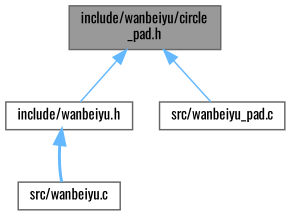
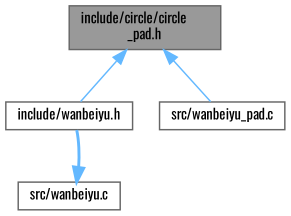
(145, 28) -> (145, 28)
(60, 163) -> (79, 149)
